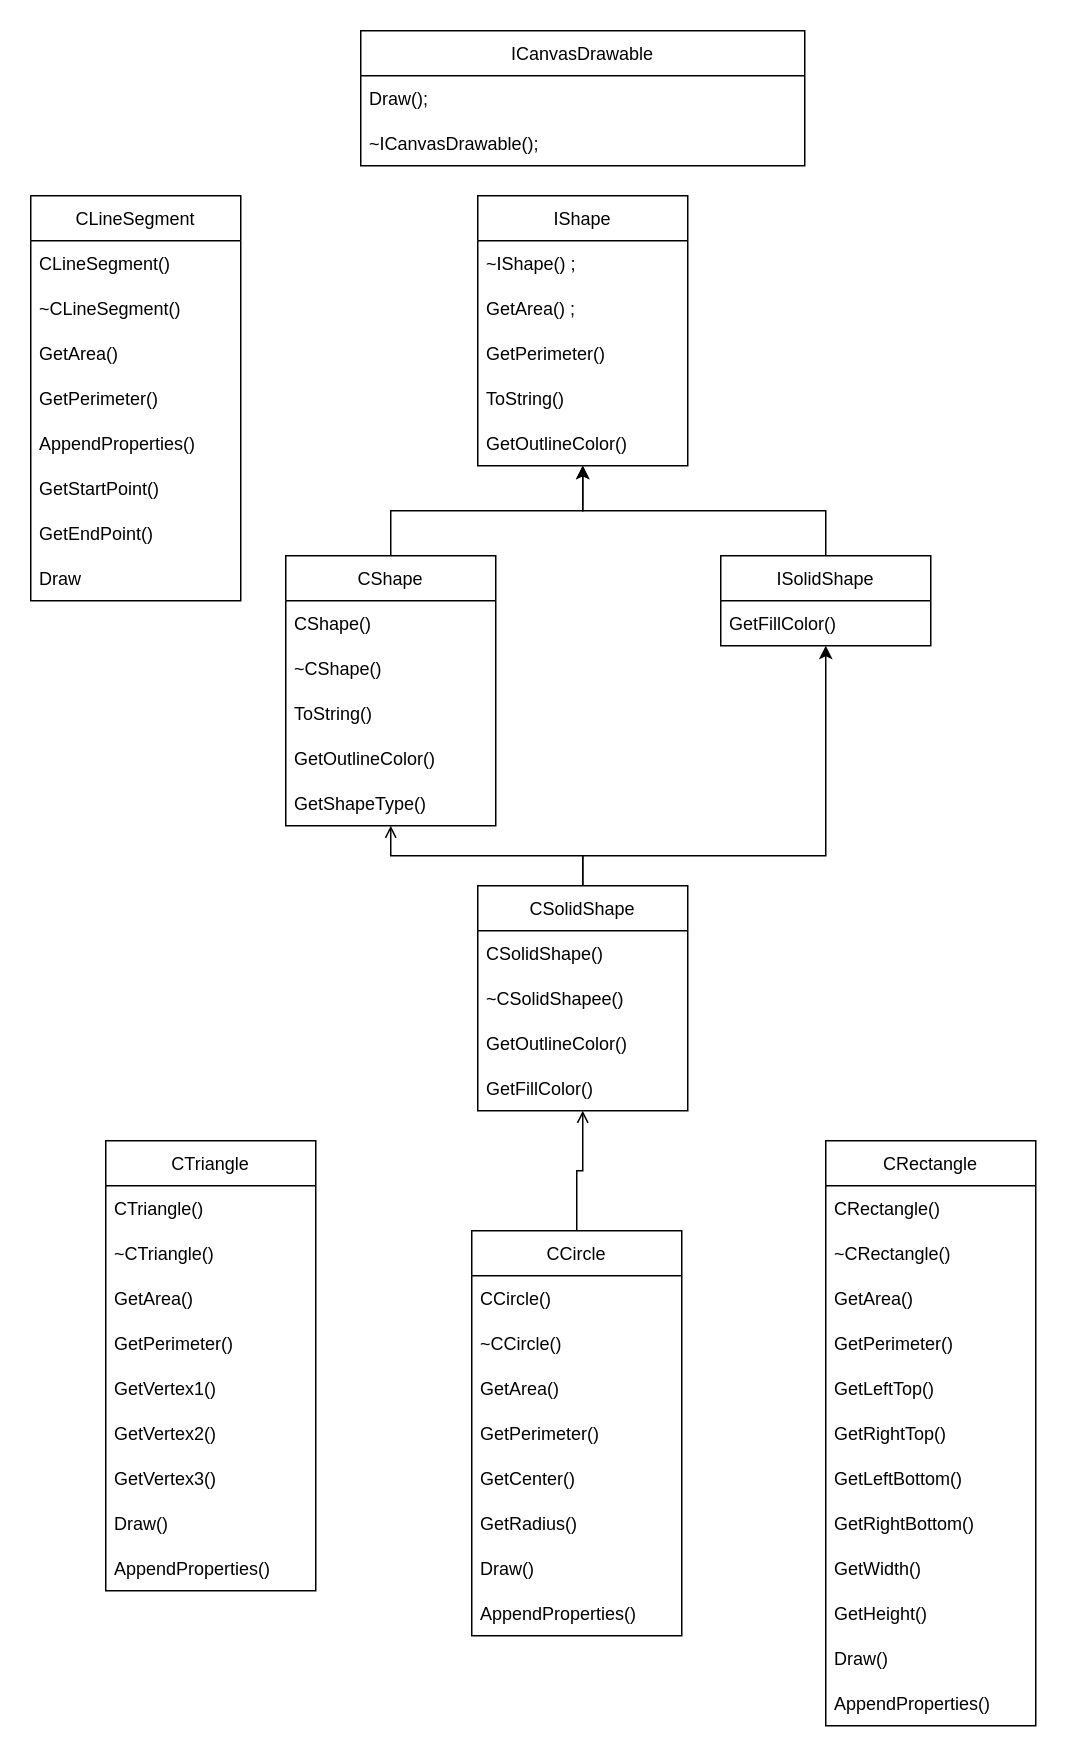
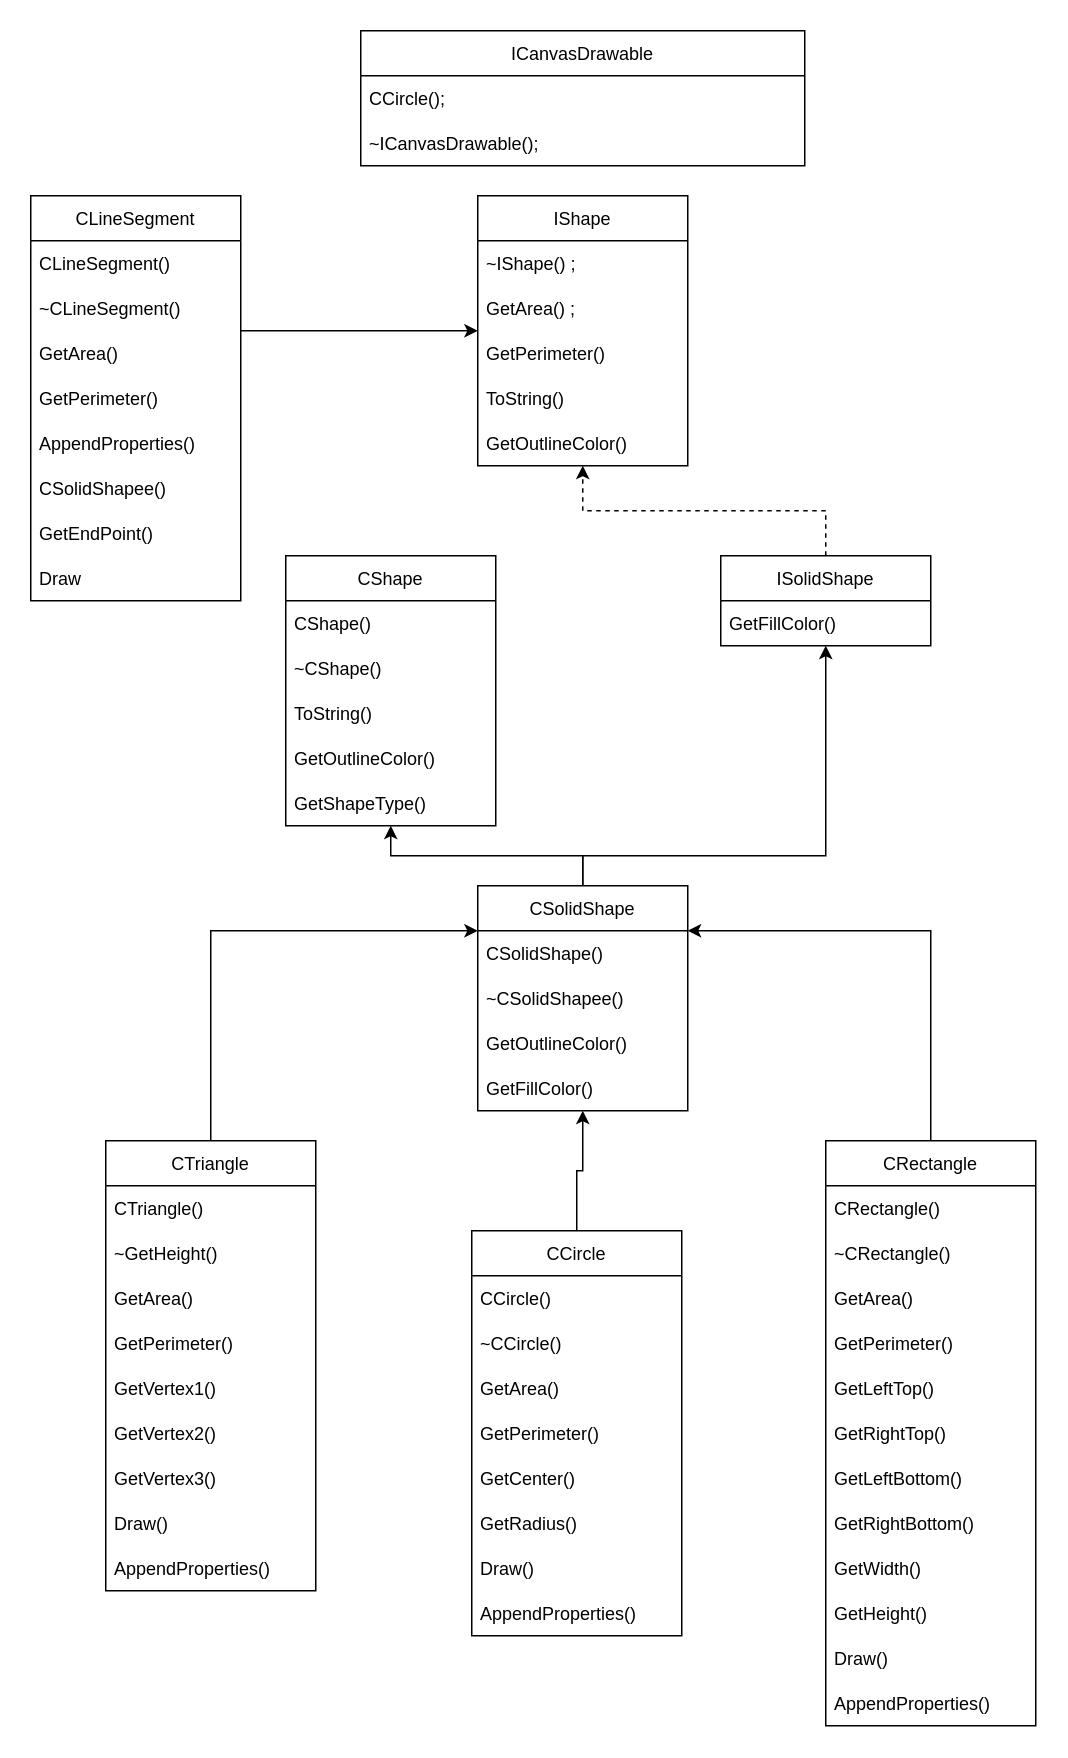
(402, 99) -> (412, 99)
none -> (355, 331)
(112, 489) -> (105, 489)
(463, 511) -> none
(725, 511) -> (725, 511)
(391, 834) -> (391, 837)
none -> (234, 931)
none -> (920, 931)
(583, 1119) -> (583, 1122)
(170, 1254) -> (172, 1254)
